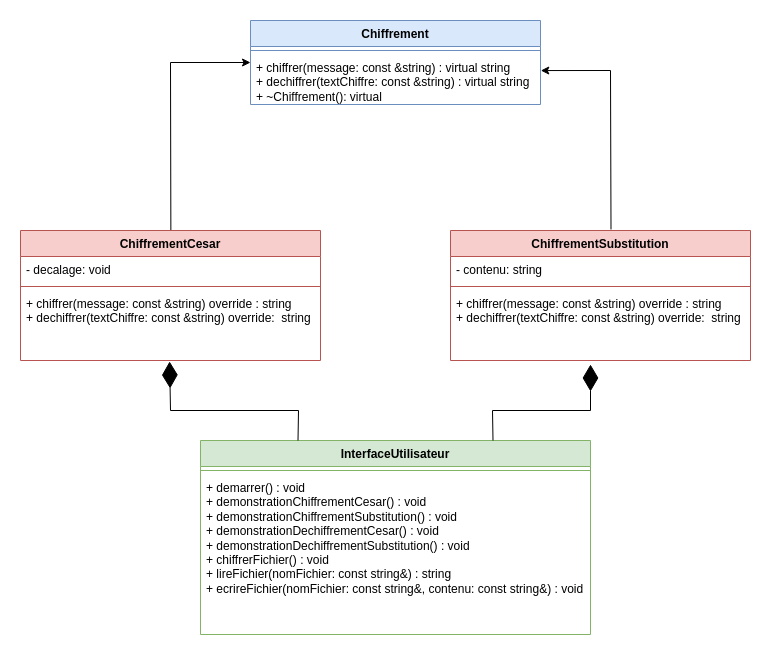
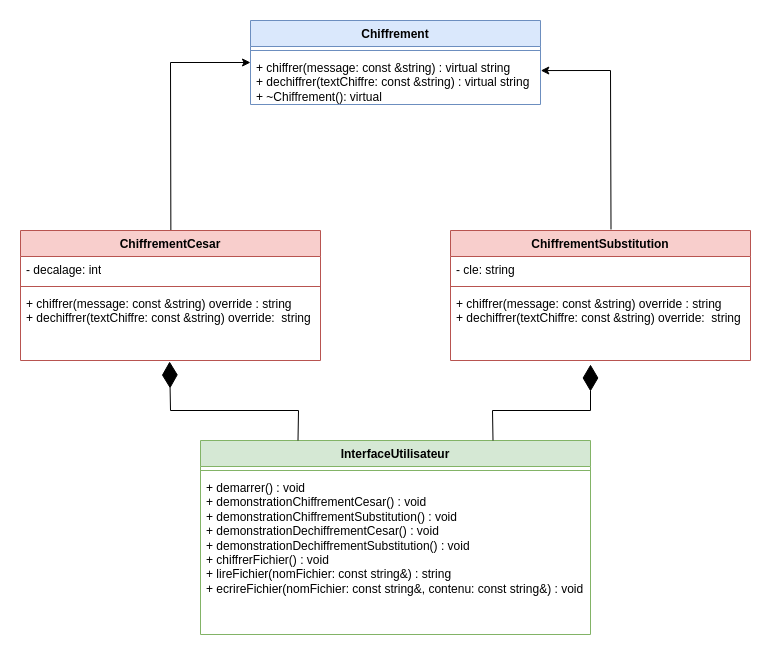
(72, 271) -> (69, 271)
(507, 271) -> (492, 271)
